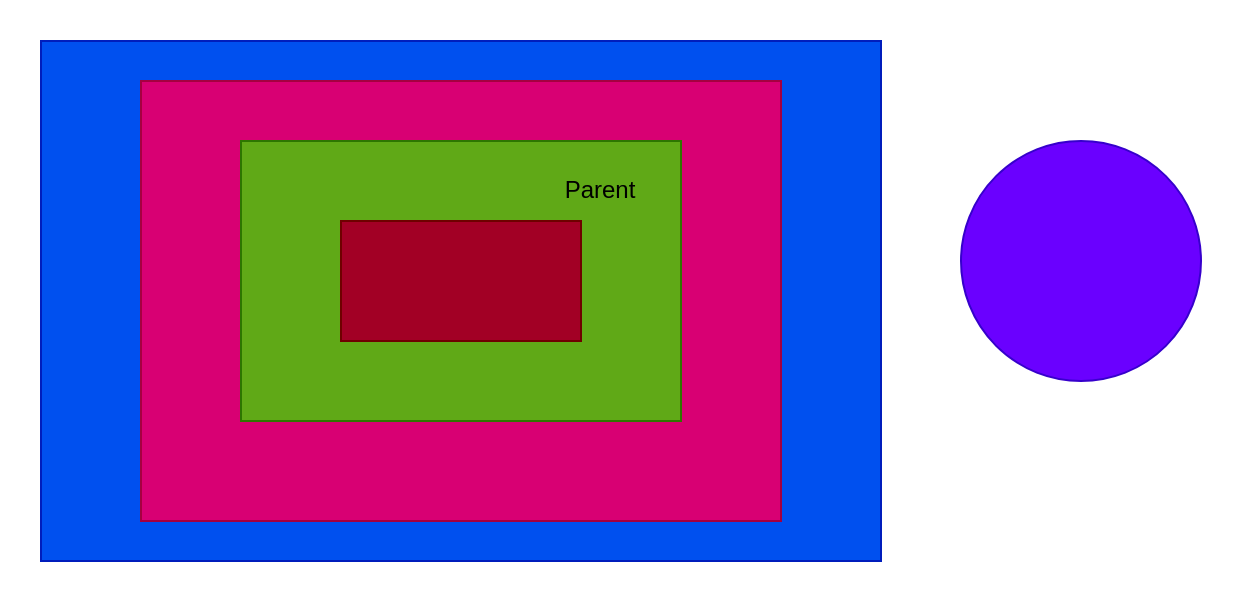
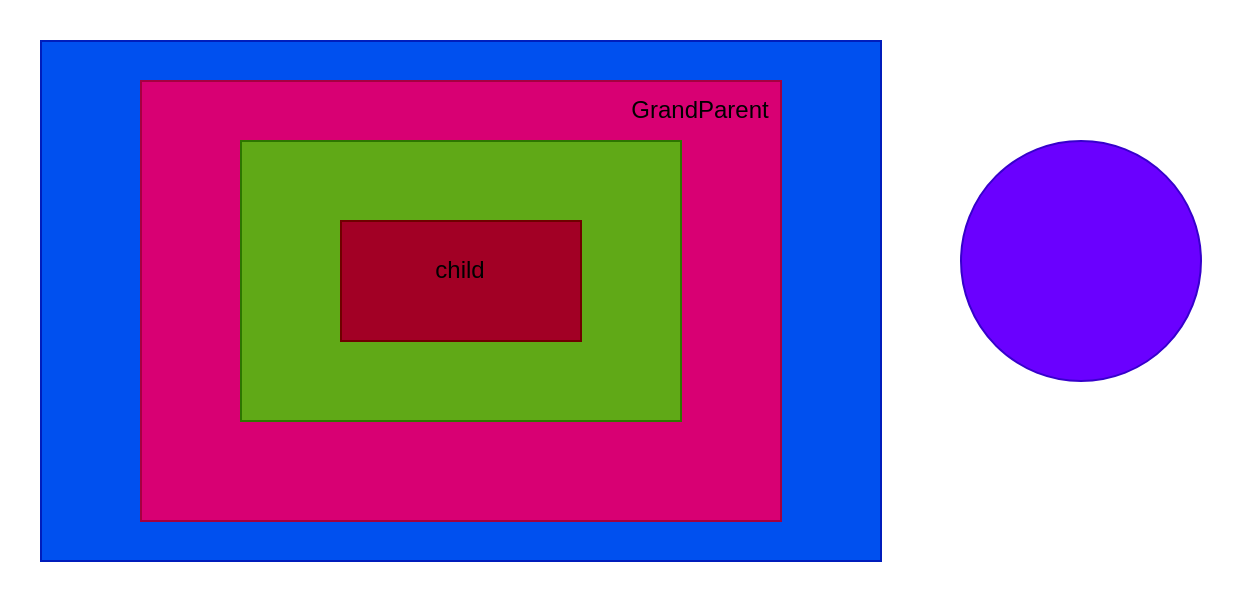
none -> (701, 111)
(601, 191) -> none
none -> (461, 271)
